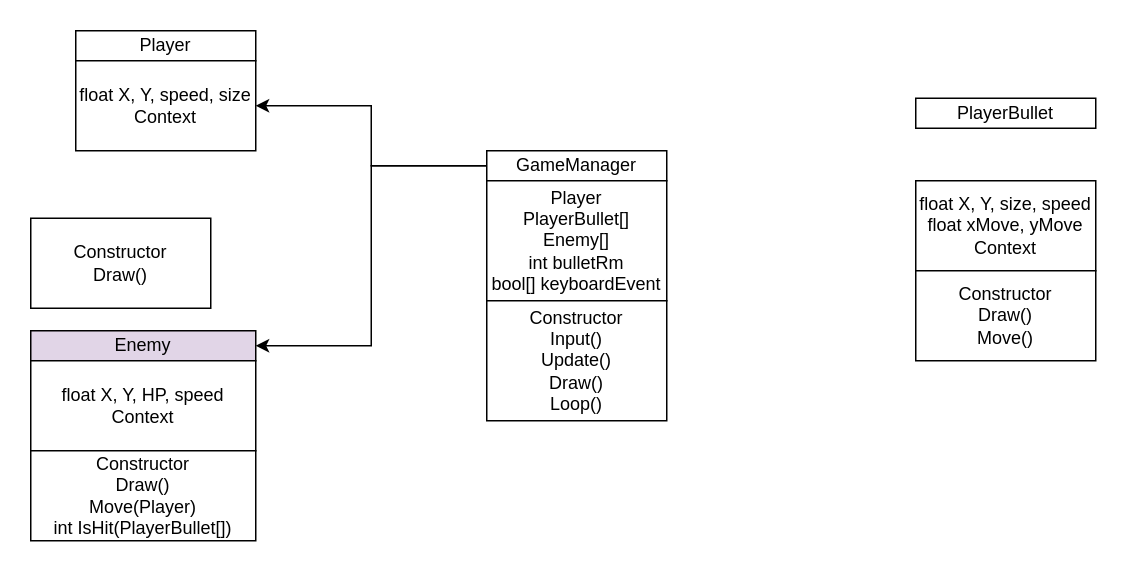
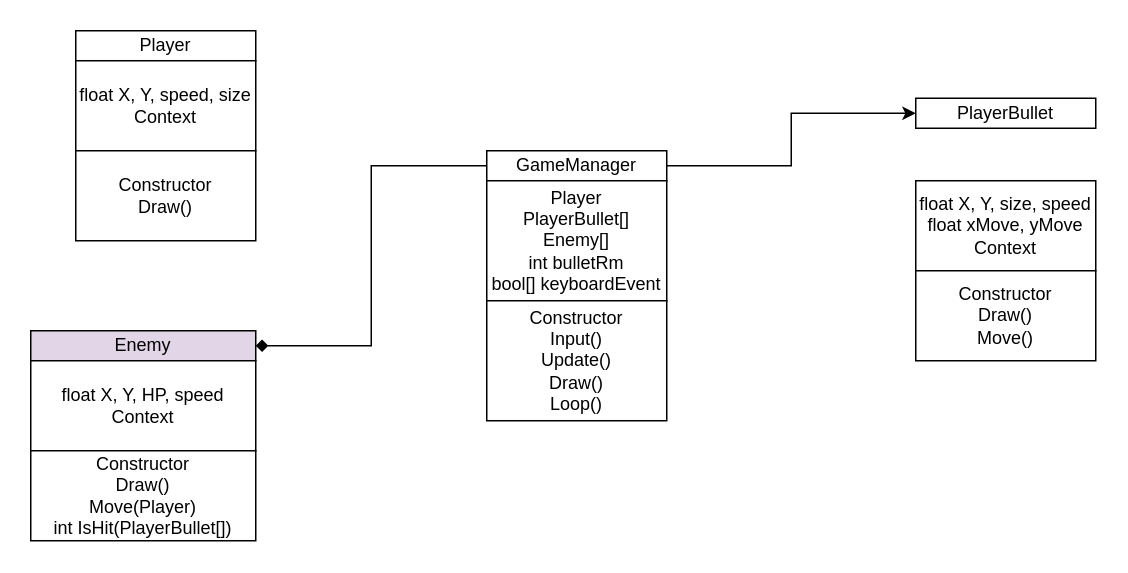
(347, 106) -> (791, 145)
(121, 263) -> (166, 196)
(267, 346) -> (268, 346)
